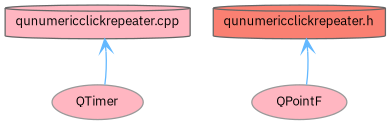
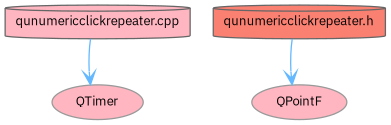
(106, 68) -> (89, 55)
(308, 68) -> (291, 55)
